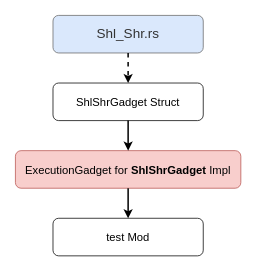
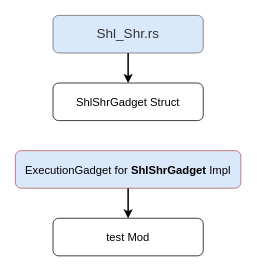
(128, 63) -> (128, 63)
(128, 132) -> none
(128, 169) -> (128, 169)
